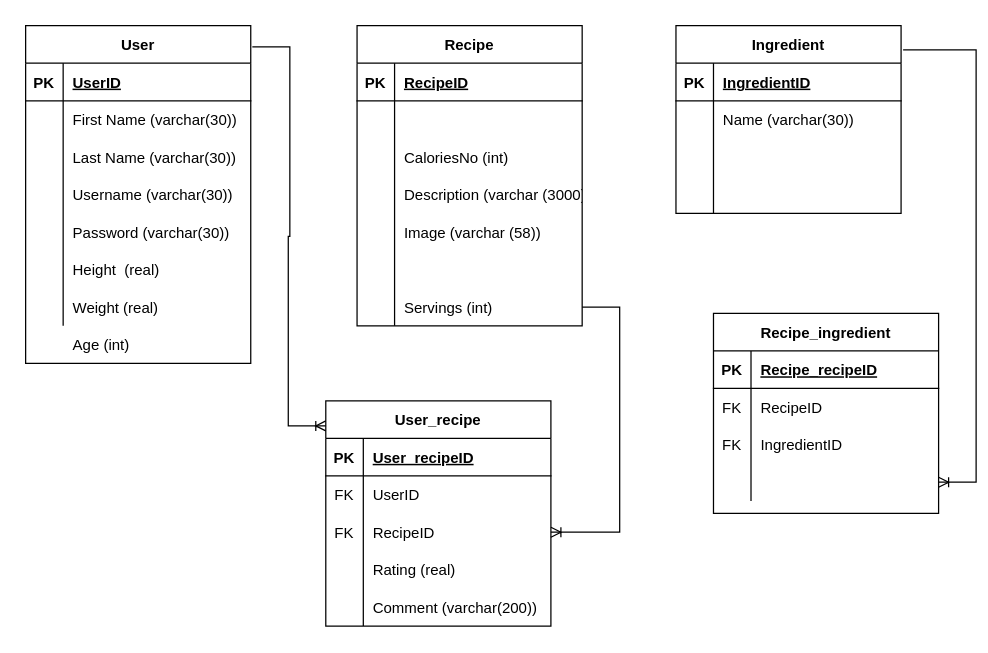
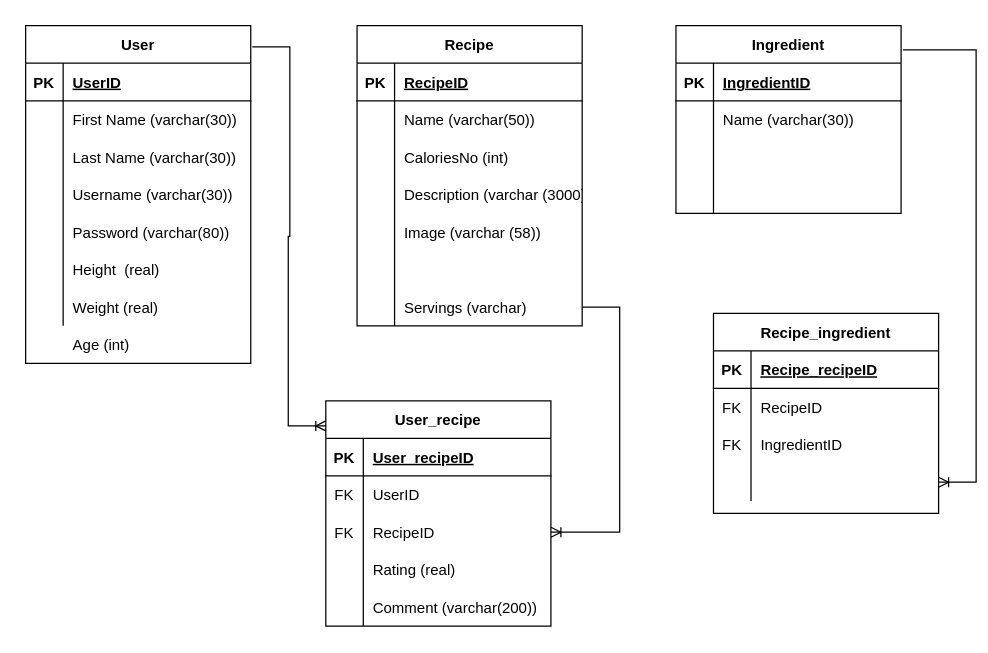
none -> (488, 119)
(163, 233) -> (163, 233)
(457, 308) -> (475, 308)
